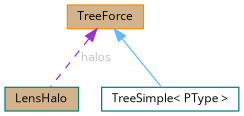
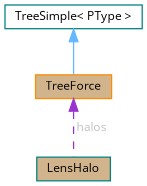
(142, 63) -> (74, 58)
